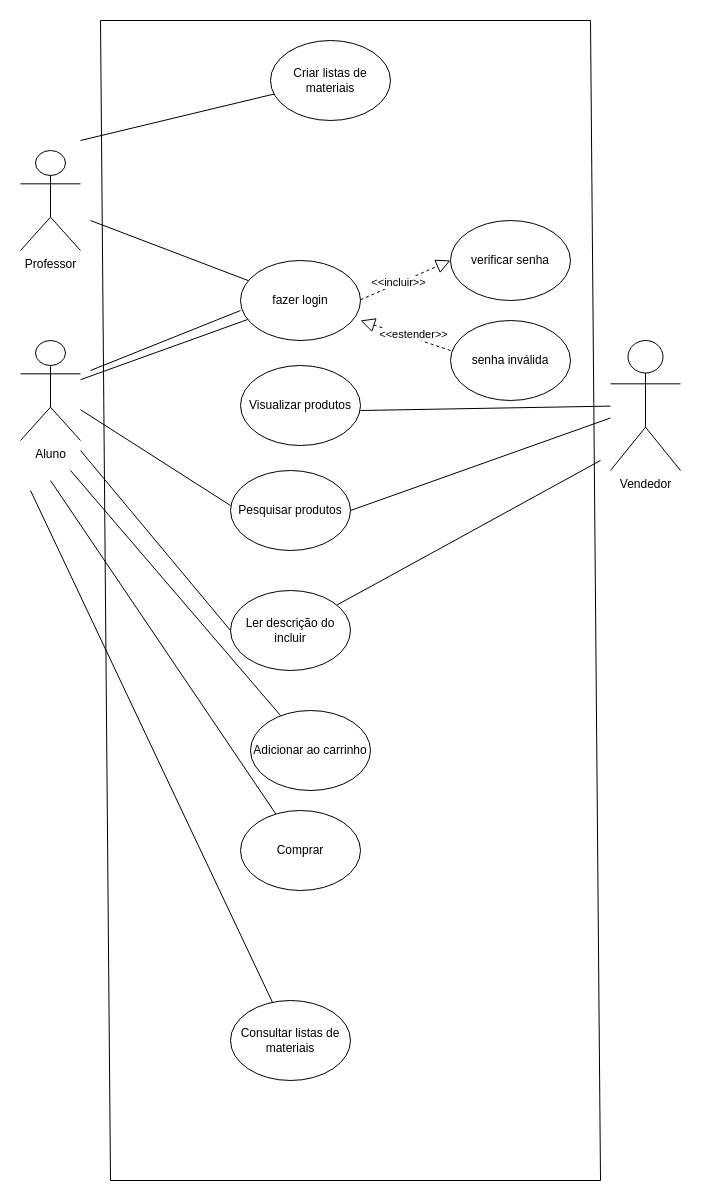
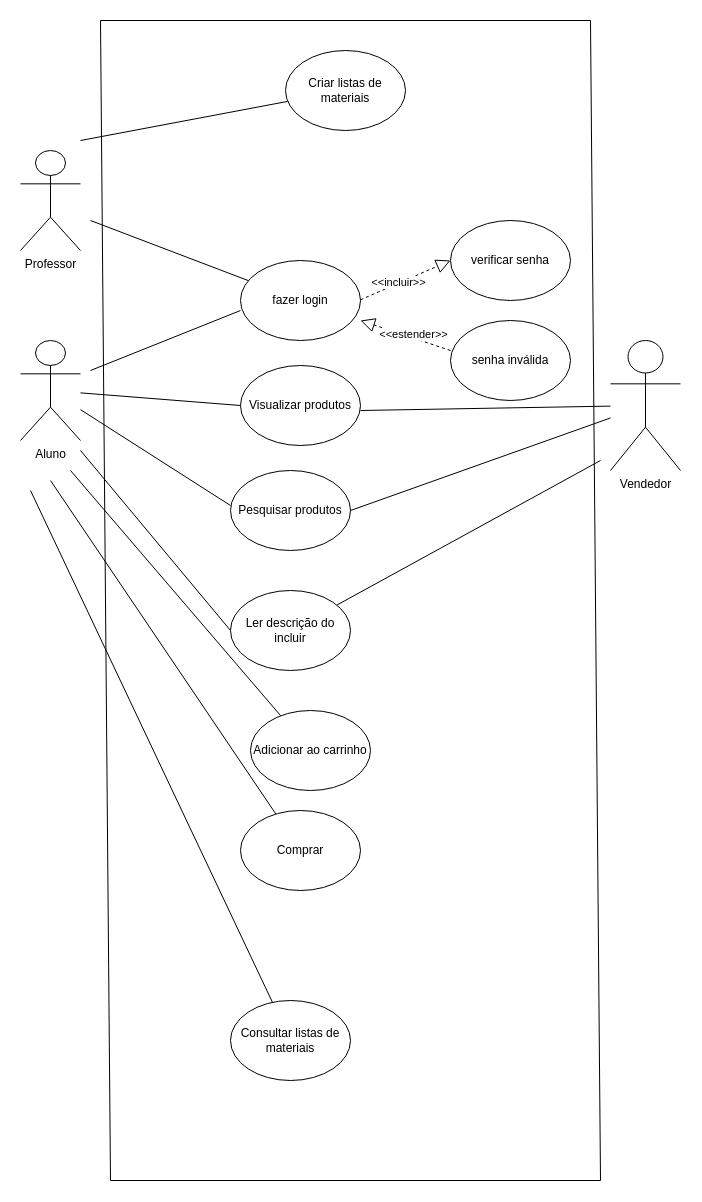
(331, 81) -> (346, 91)
(164, 350) -> (161, 399)
